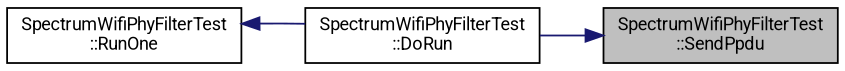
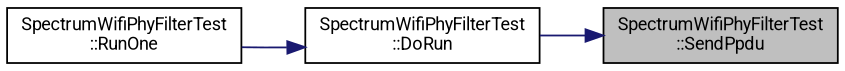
(283, 24) -> (264, 47)
